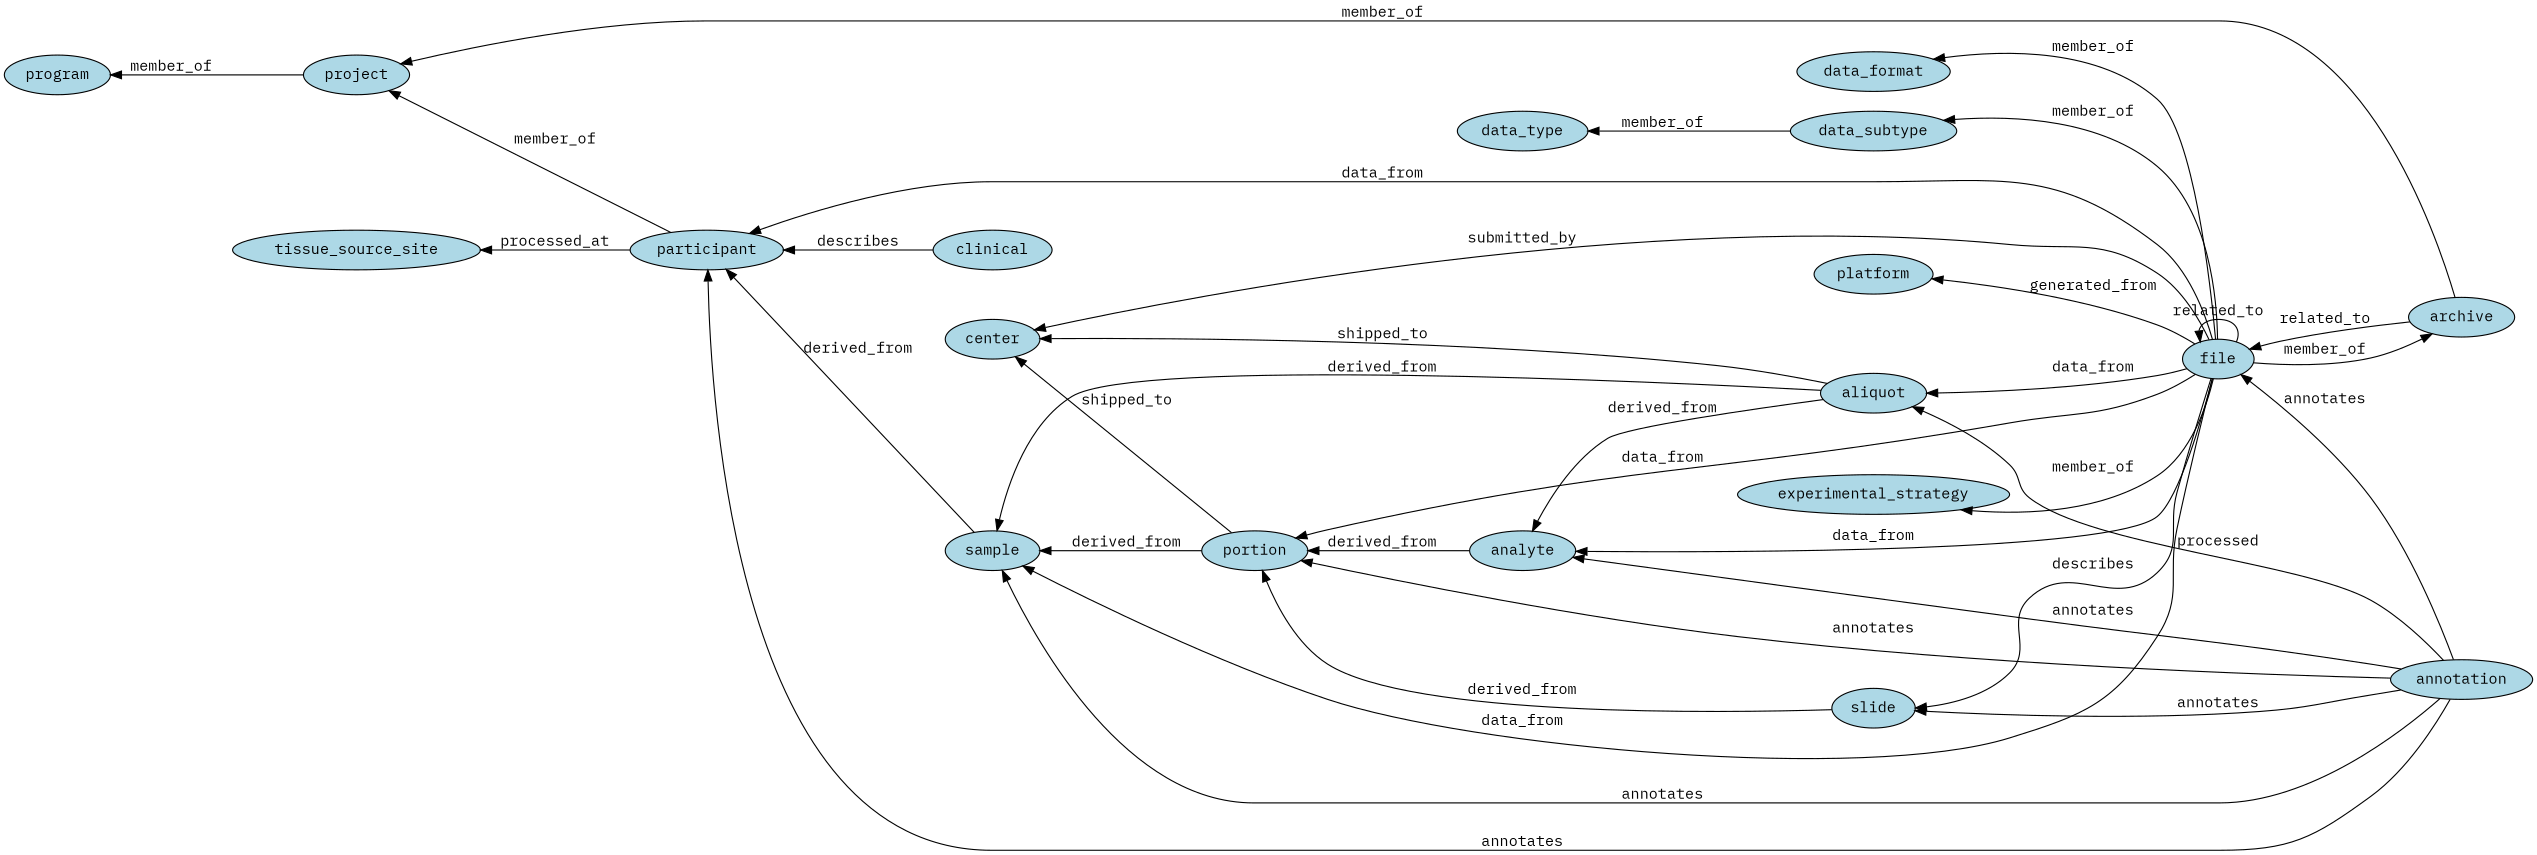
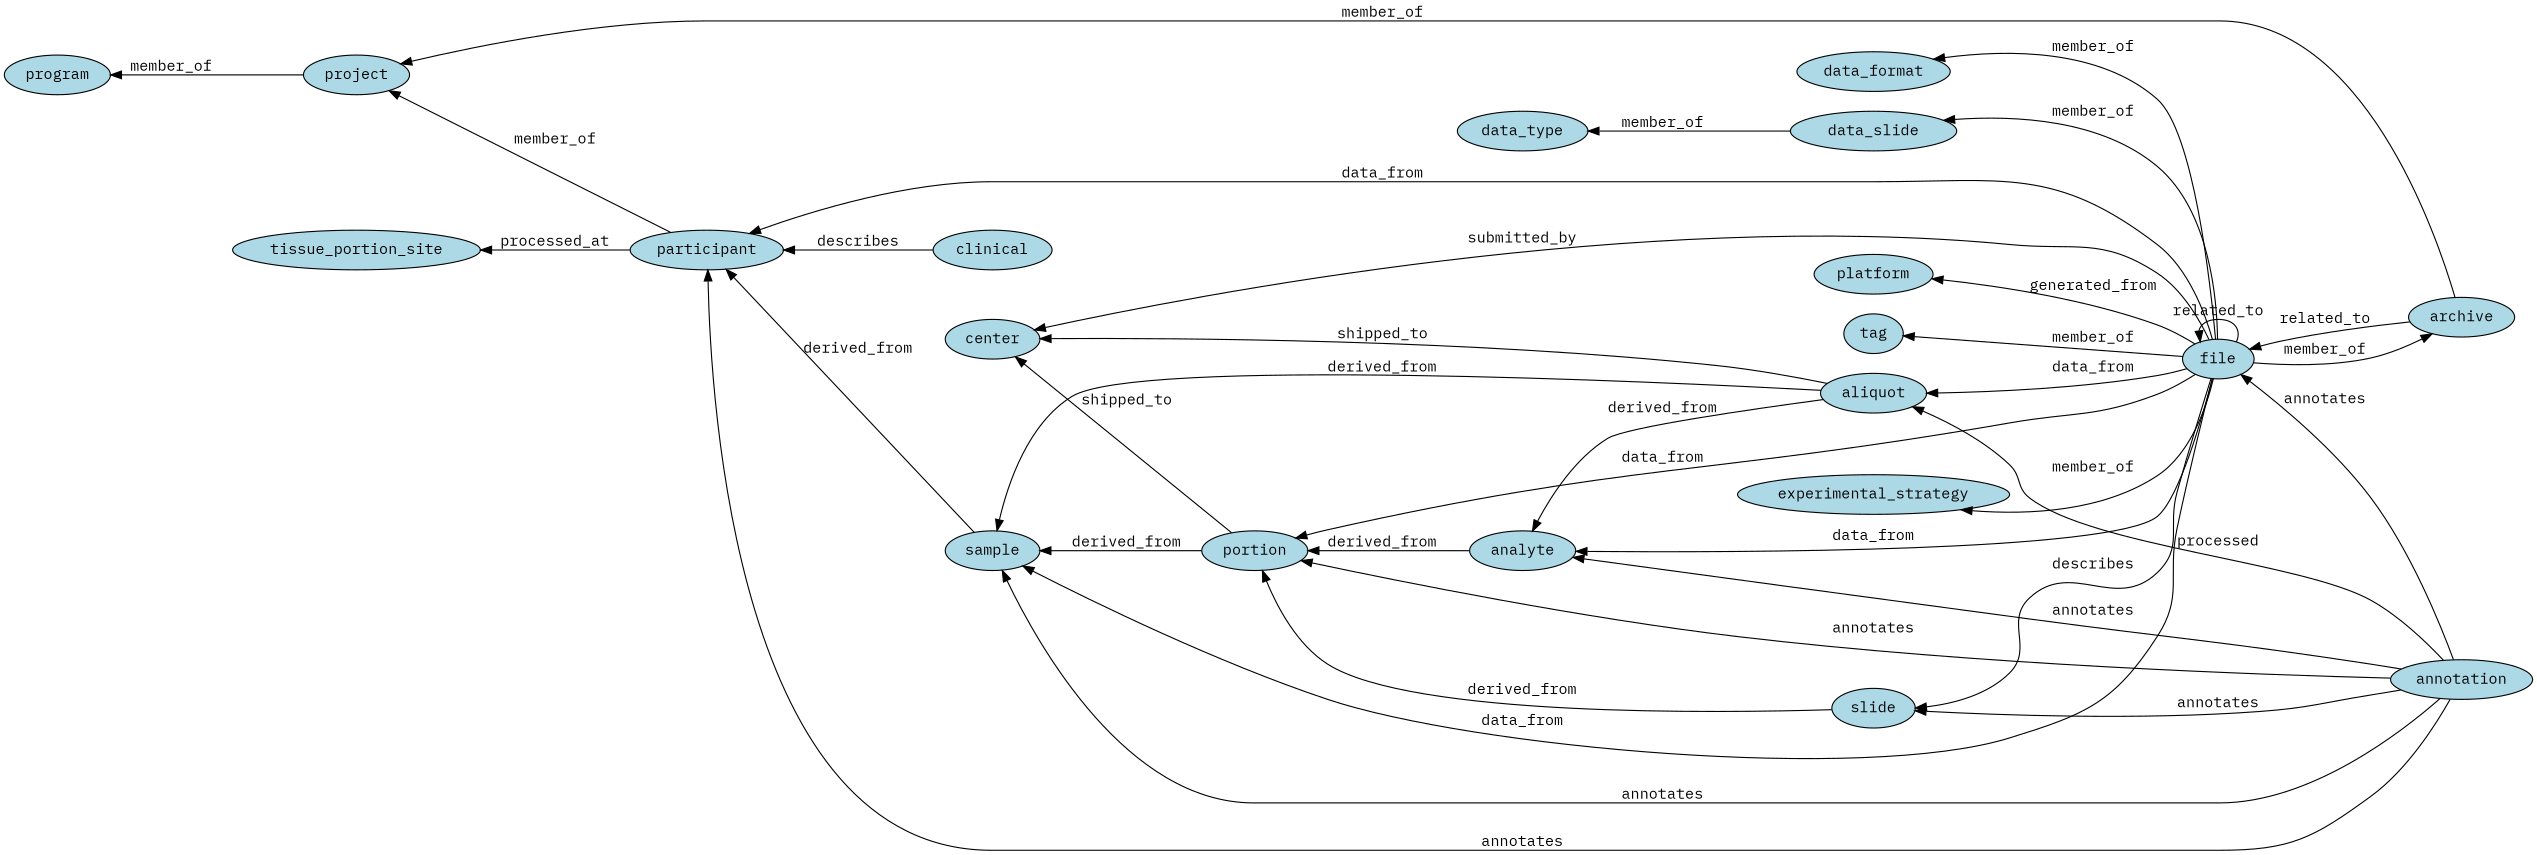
(1874, 131) -> (1874, 131)
(357, 250) -> (357, 250)
none -> (1874, 334)
